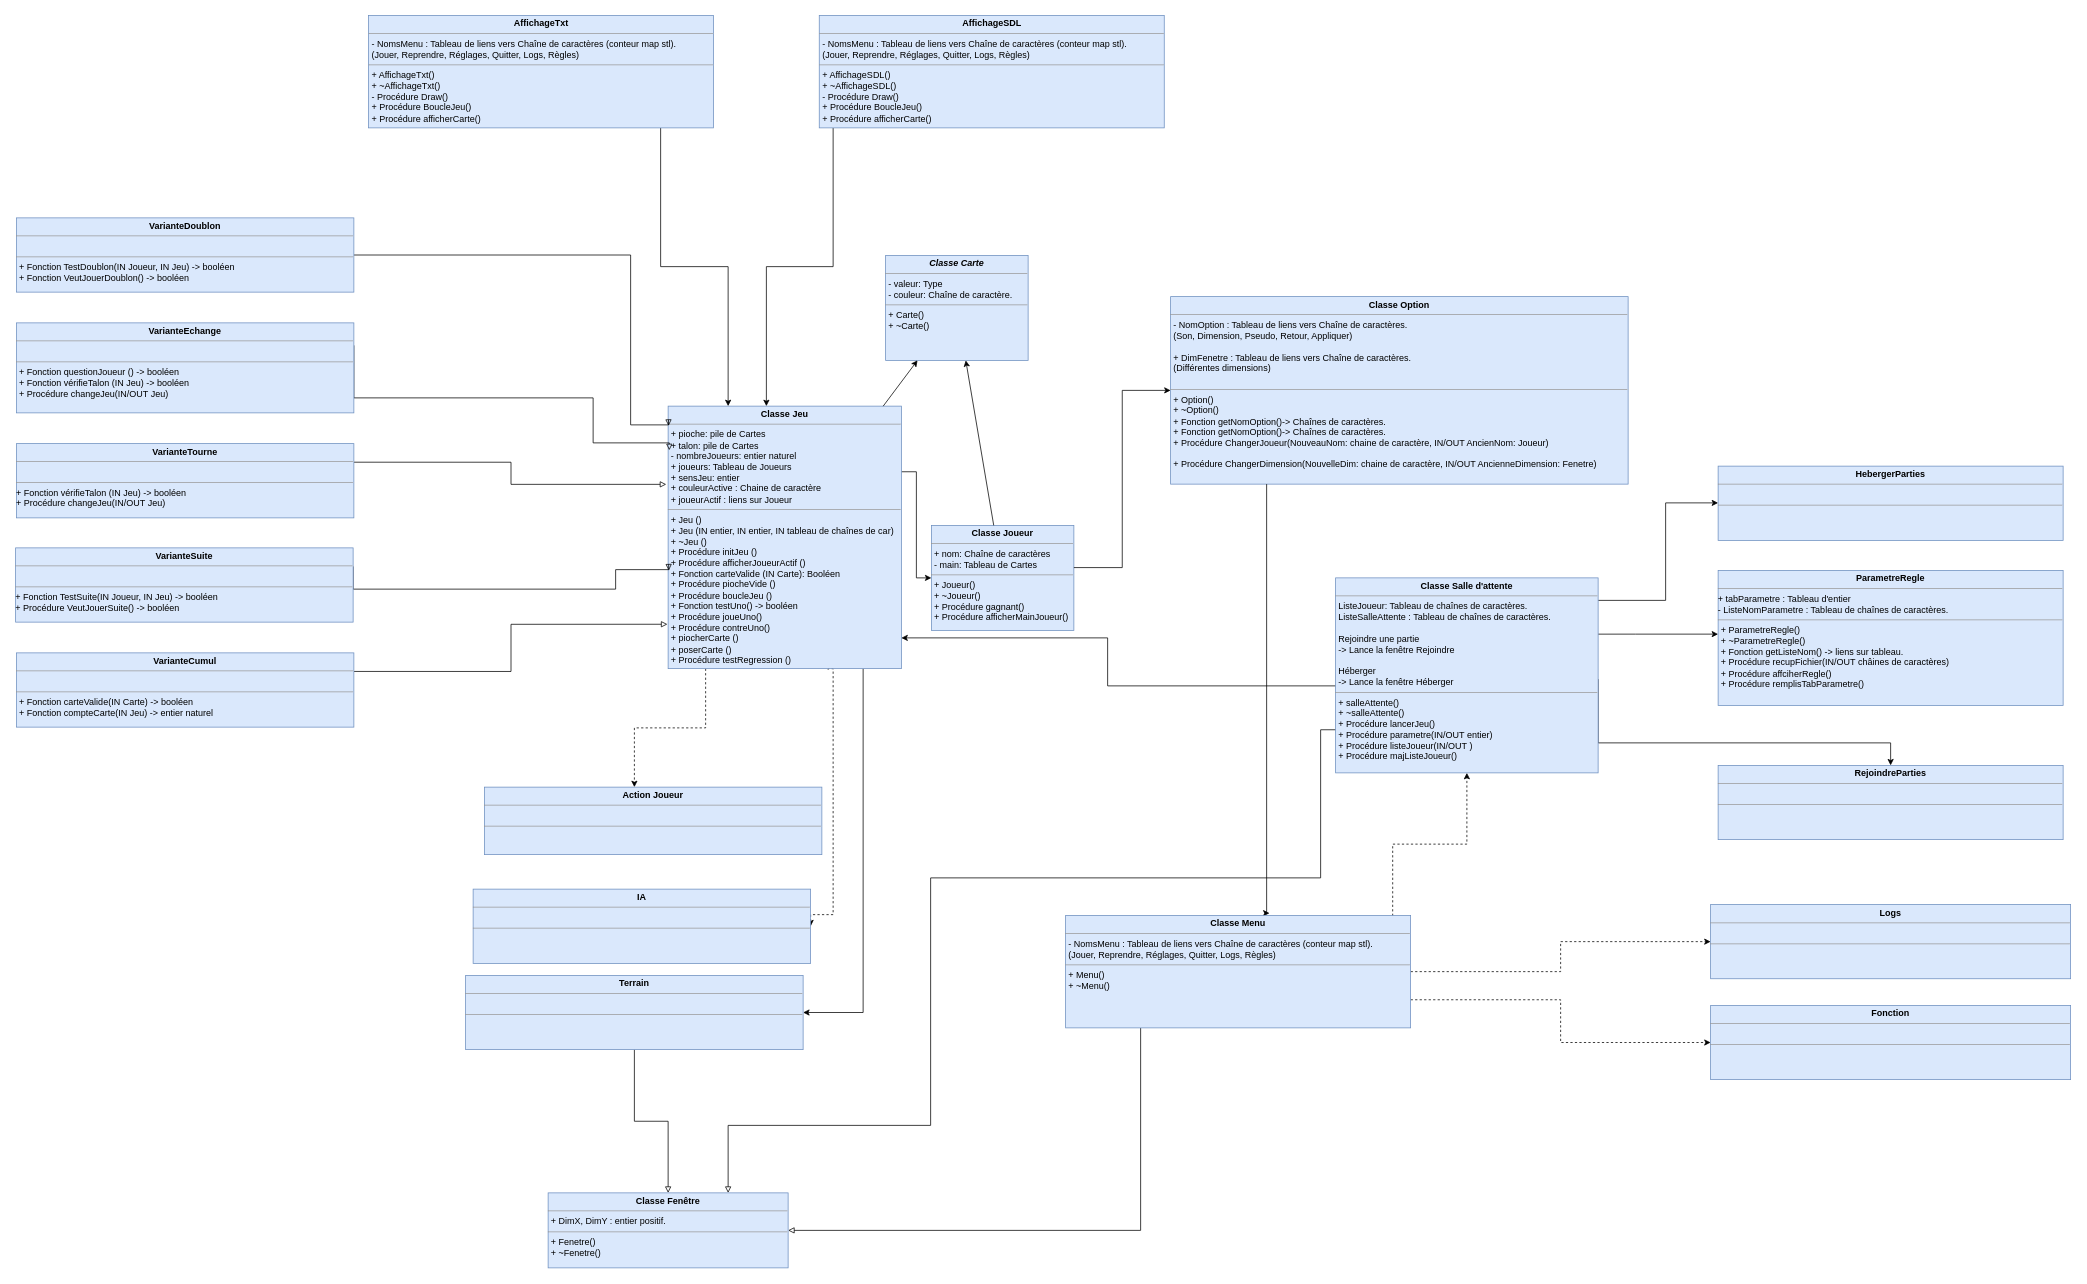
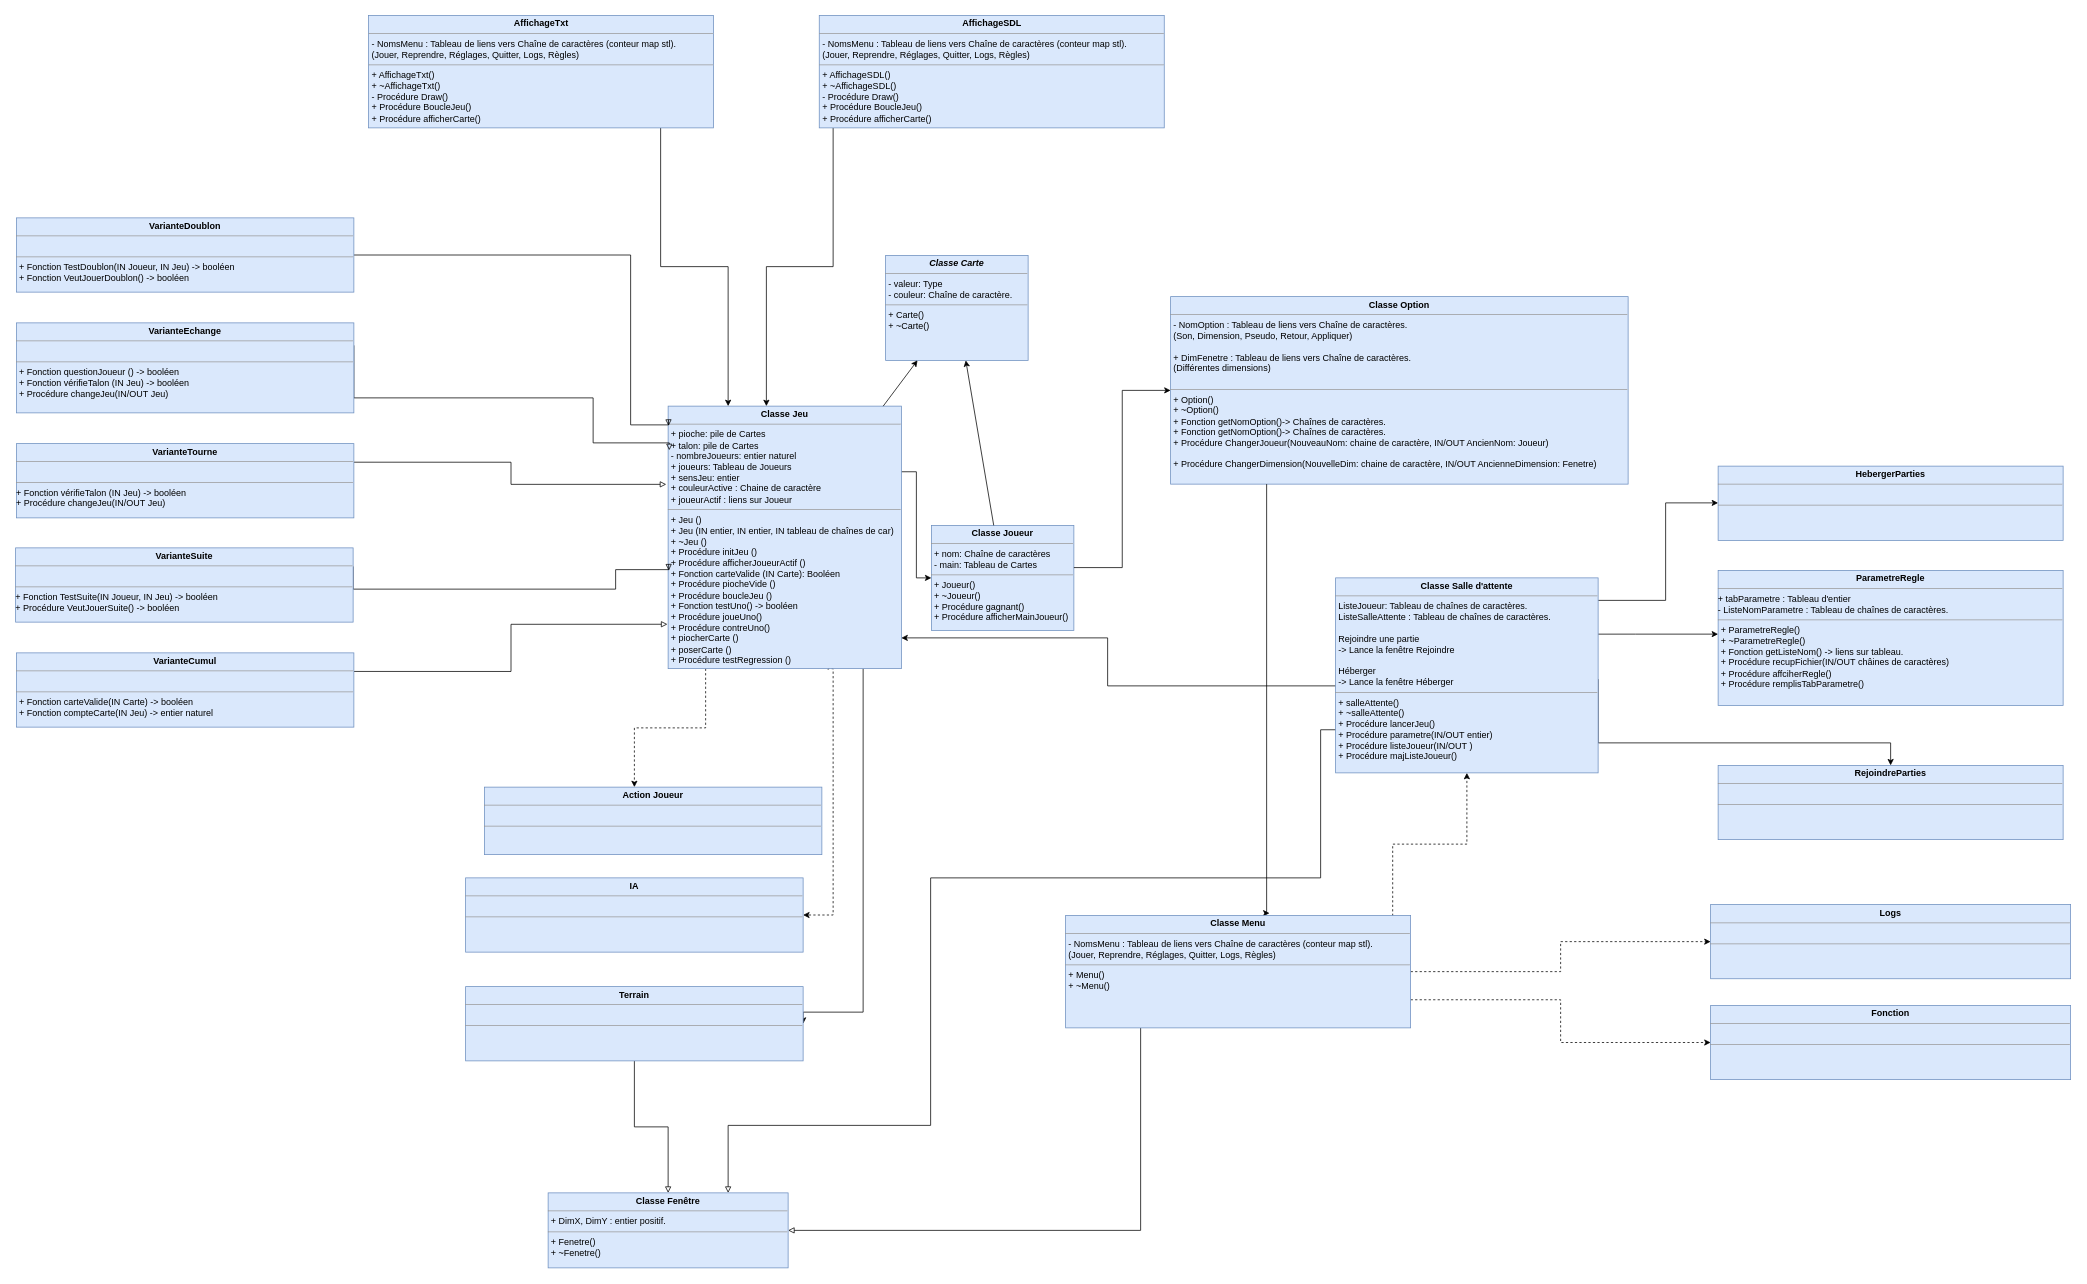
(642, 926) -> (634, 915)
(634, 1013) -> (634, 1024)
